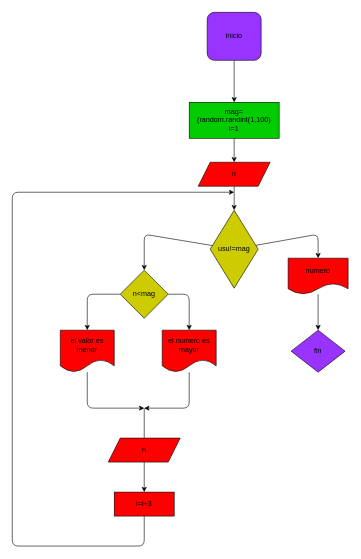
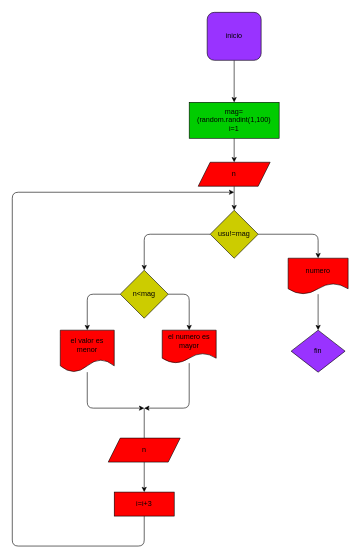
(234, 249) -> (234, 234)
(189, 351) -> (189, 347)
